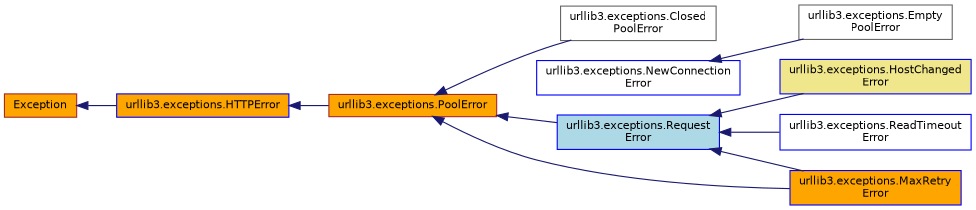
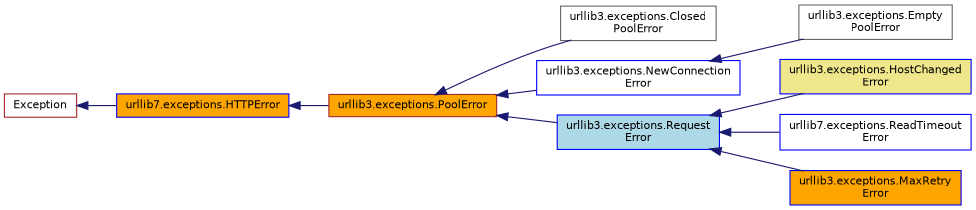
(41, 106) -> (41, 106)
(203, 106) -> (203, 106)
(876, 132) -> (876, 132)
(612, 175) -> (522, 92)
